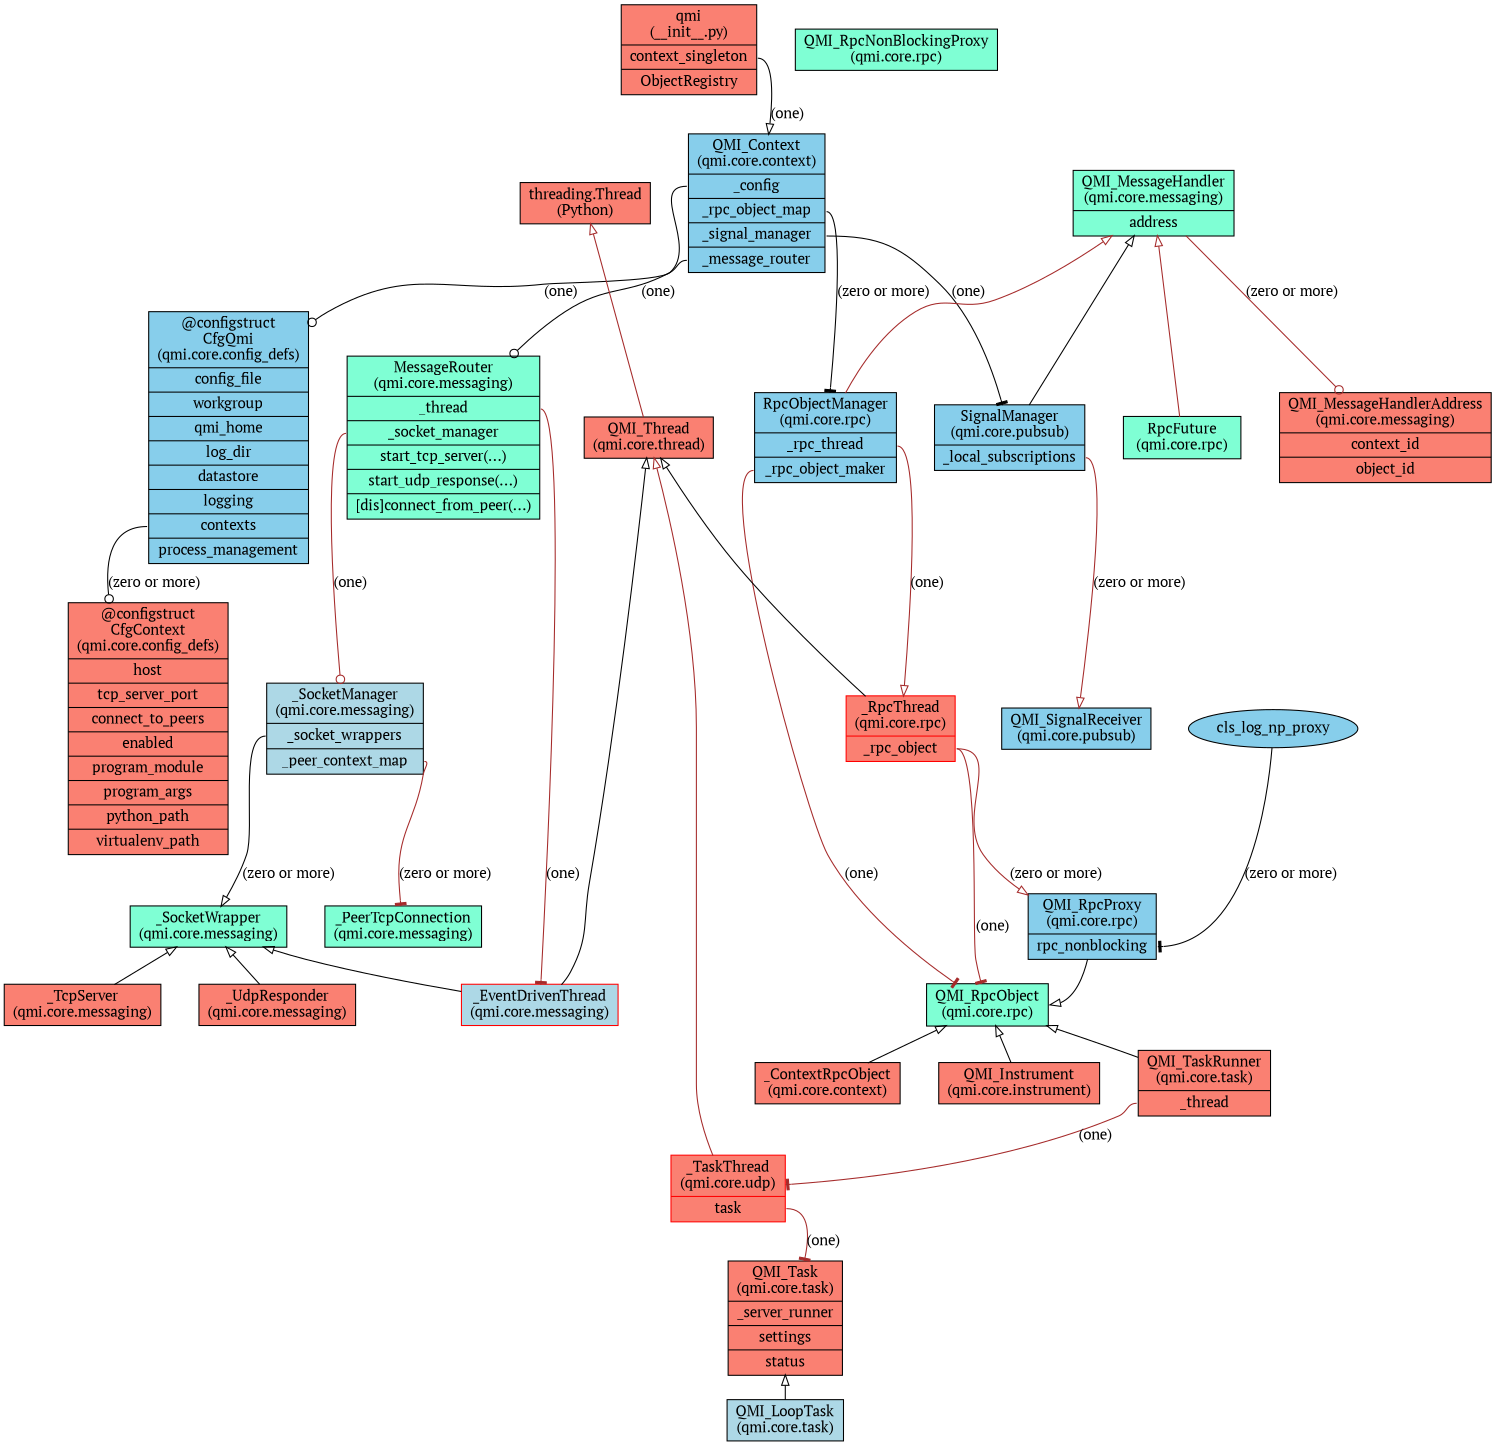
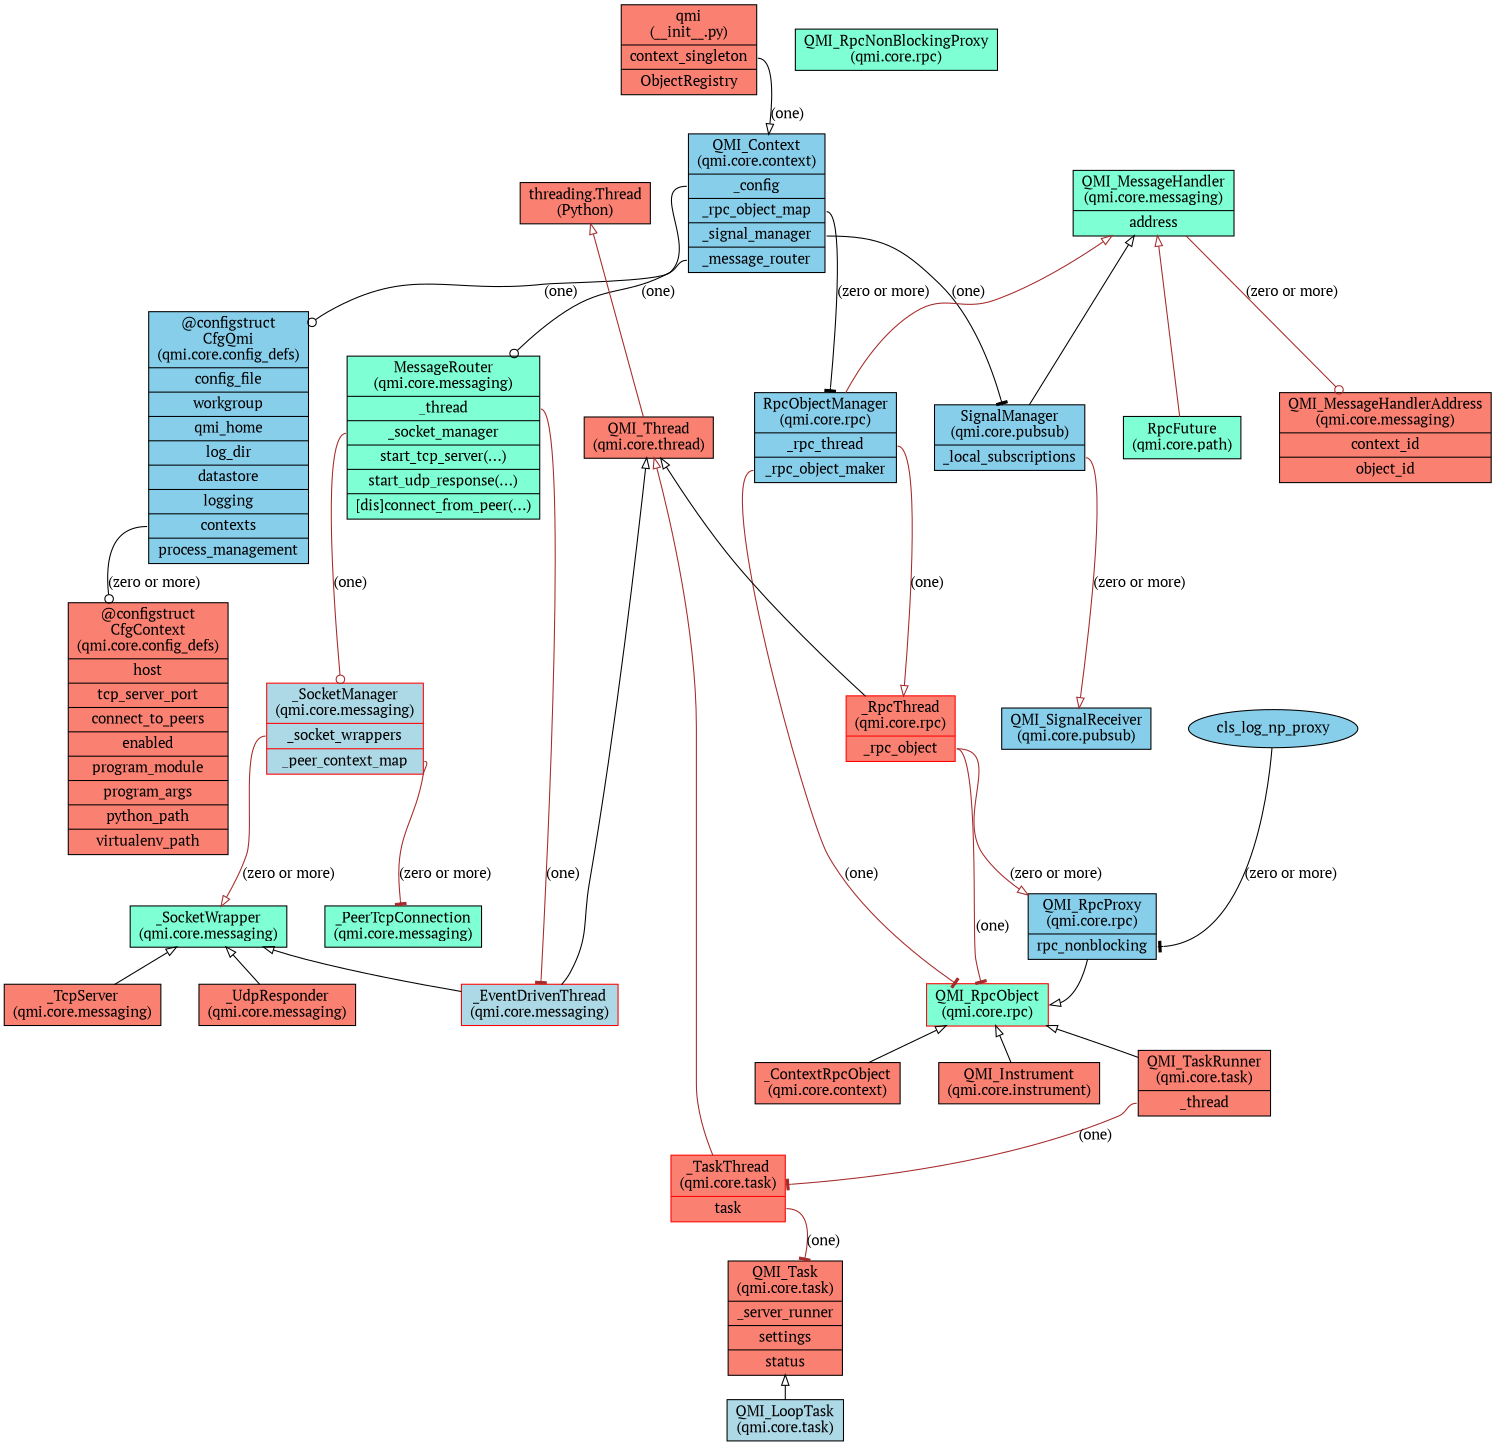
(1182, 445) -> (1182, 445)
(345, 729) -> (345, 729)
(249, 816) -> (249, 816)
(987, 1005) -> (987, 1005)
(728, 1183) -> (728, 1183)
